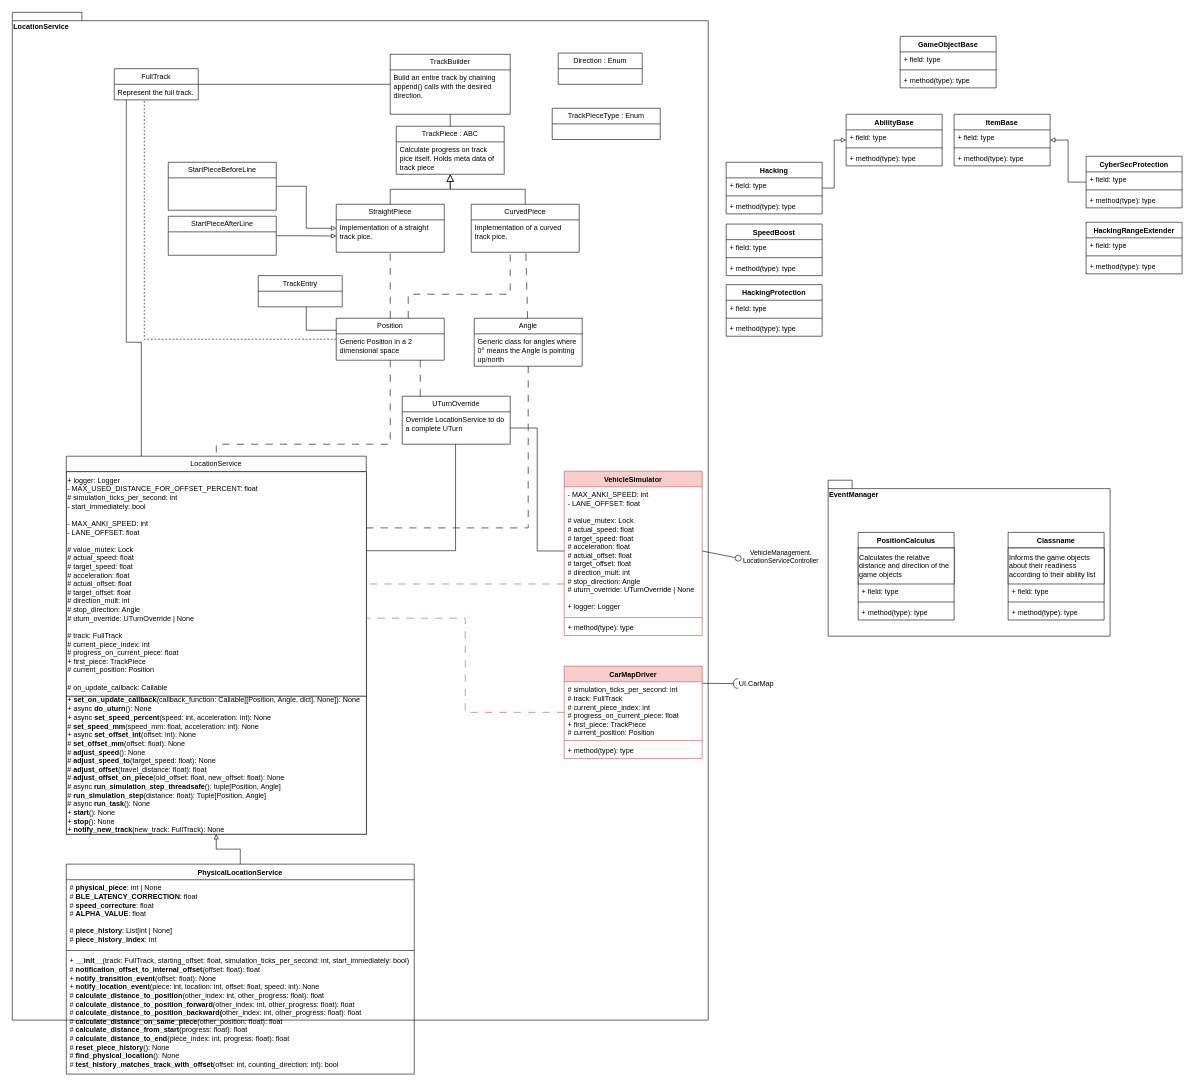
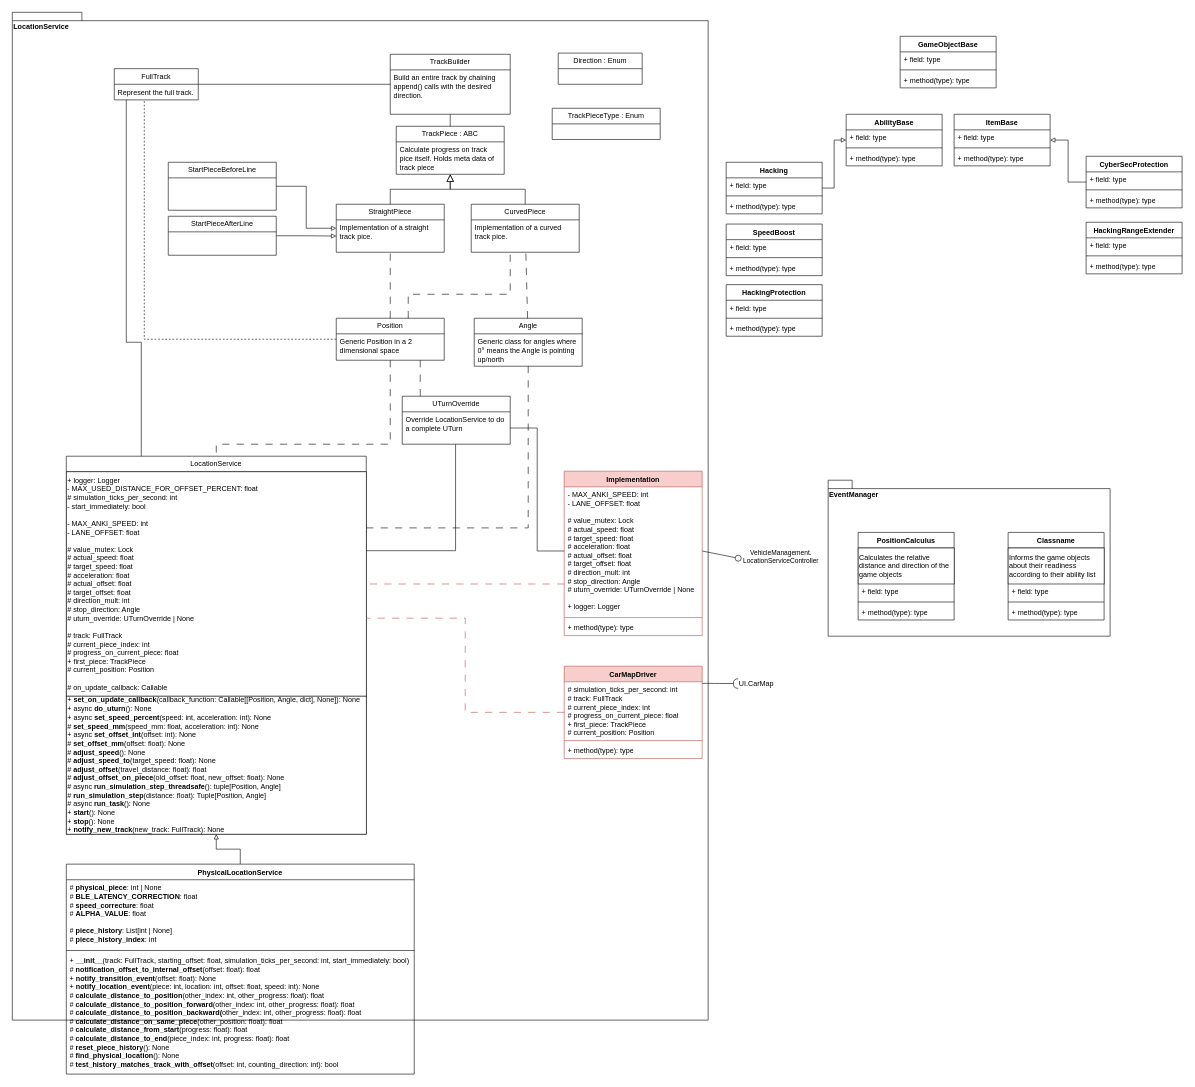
(300, 291) -> none
(308, 330) -> none
(633, 480) -> (633, 480)
